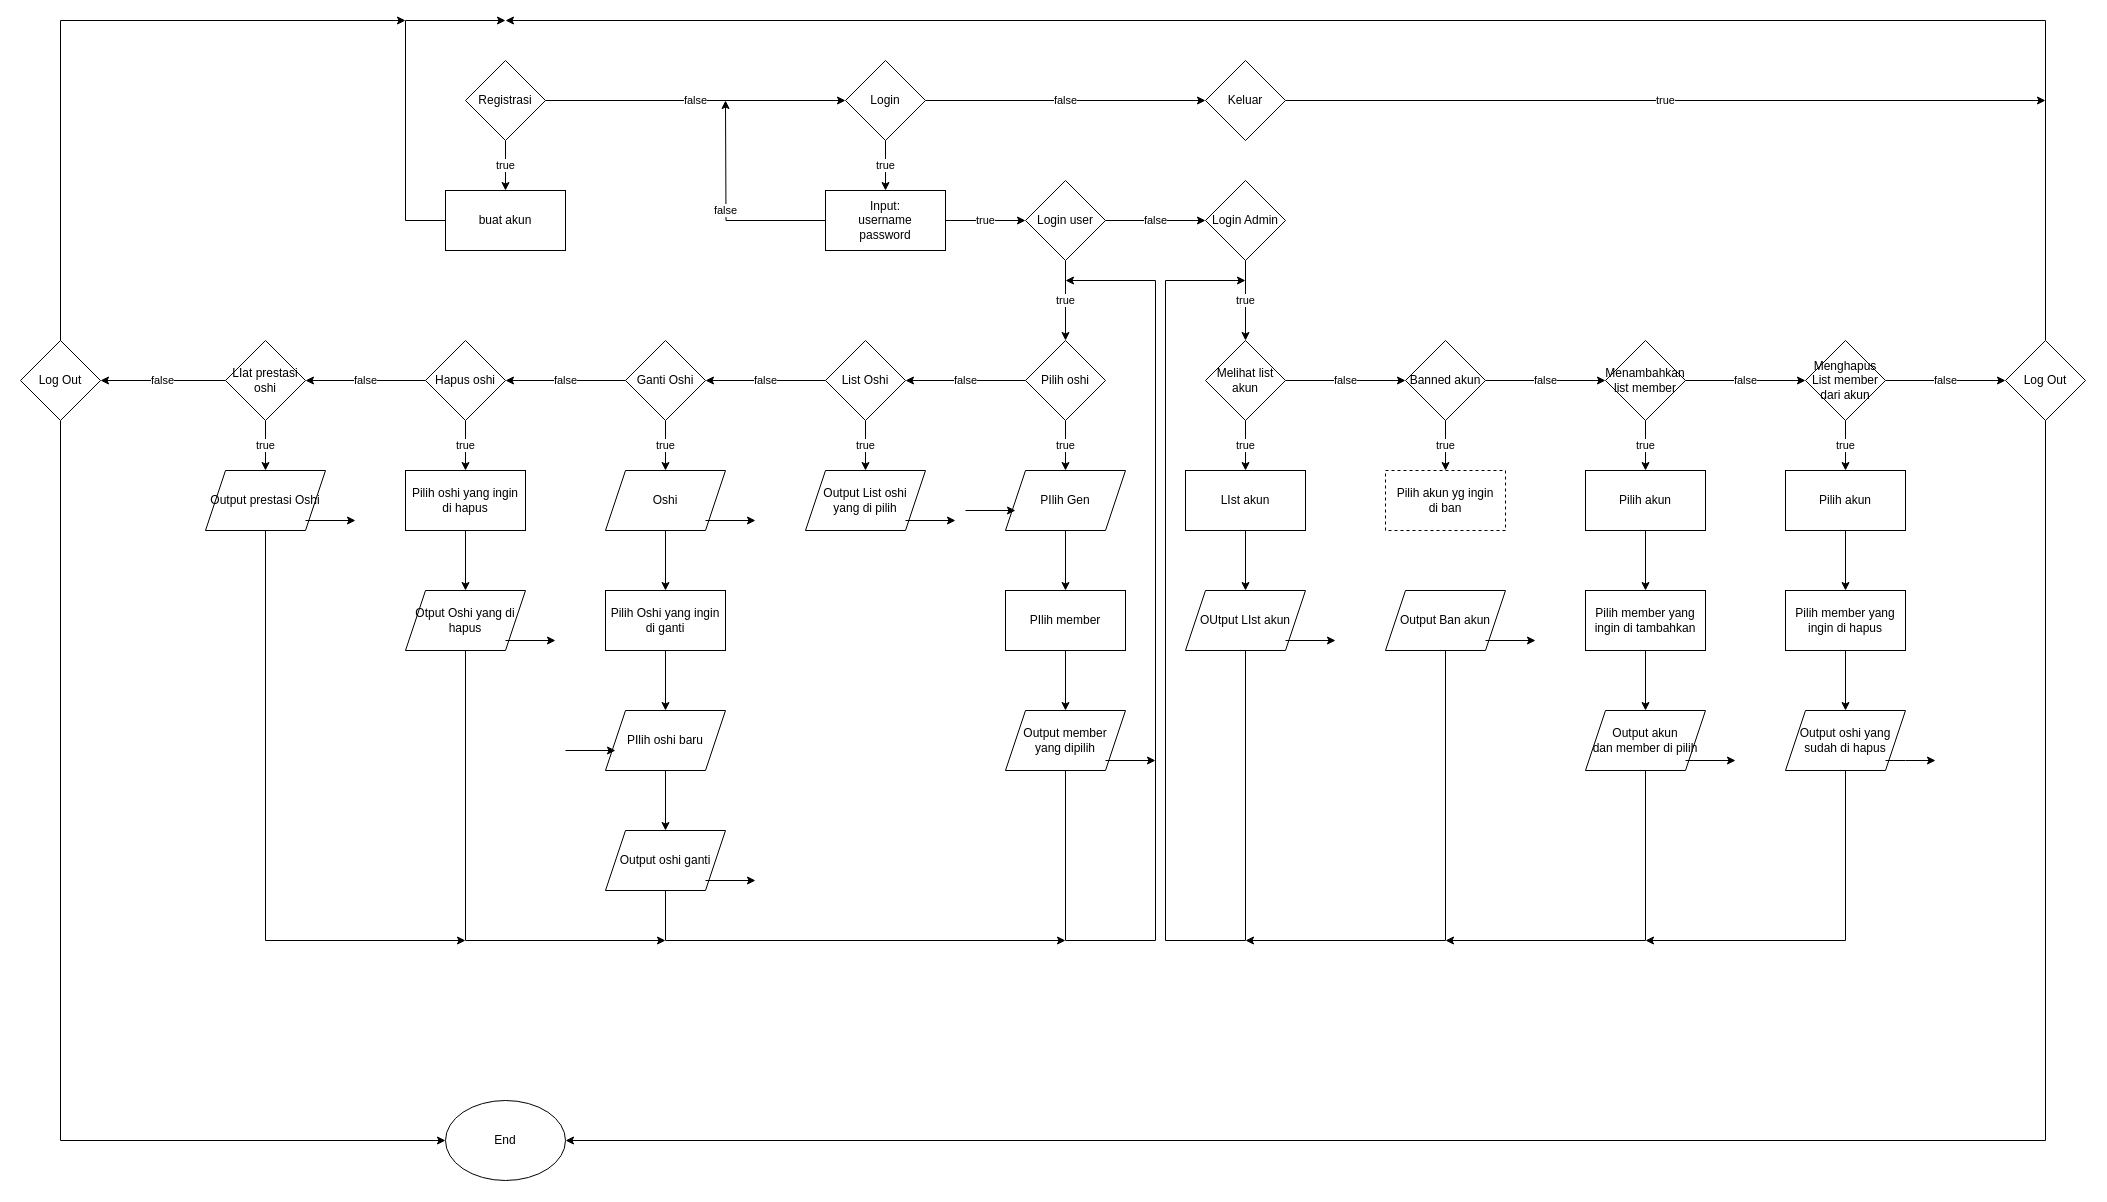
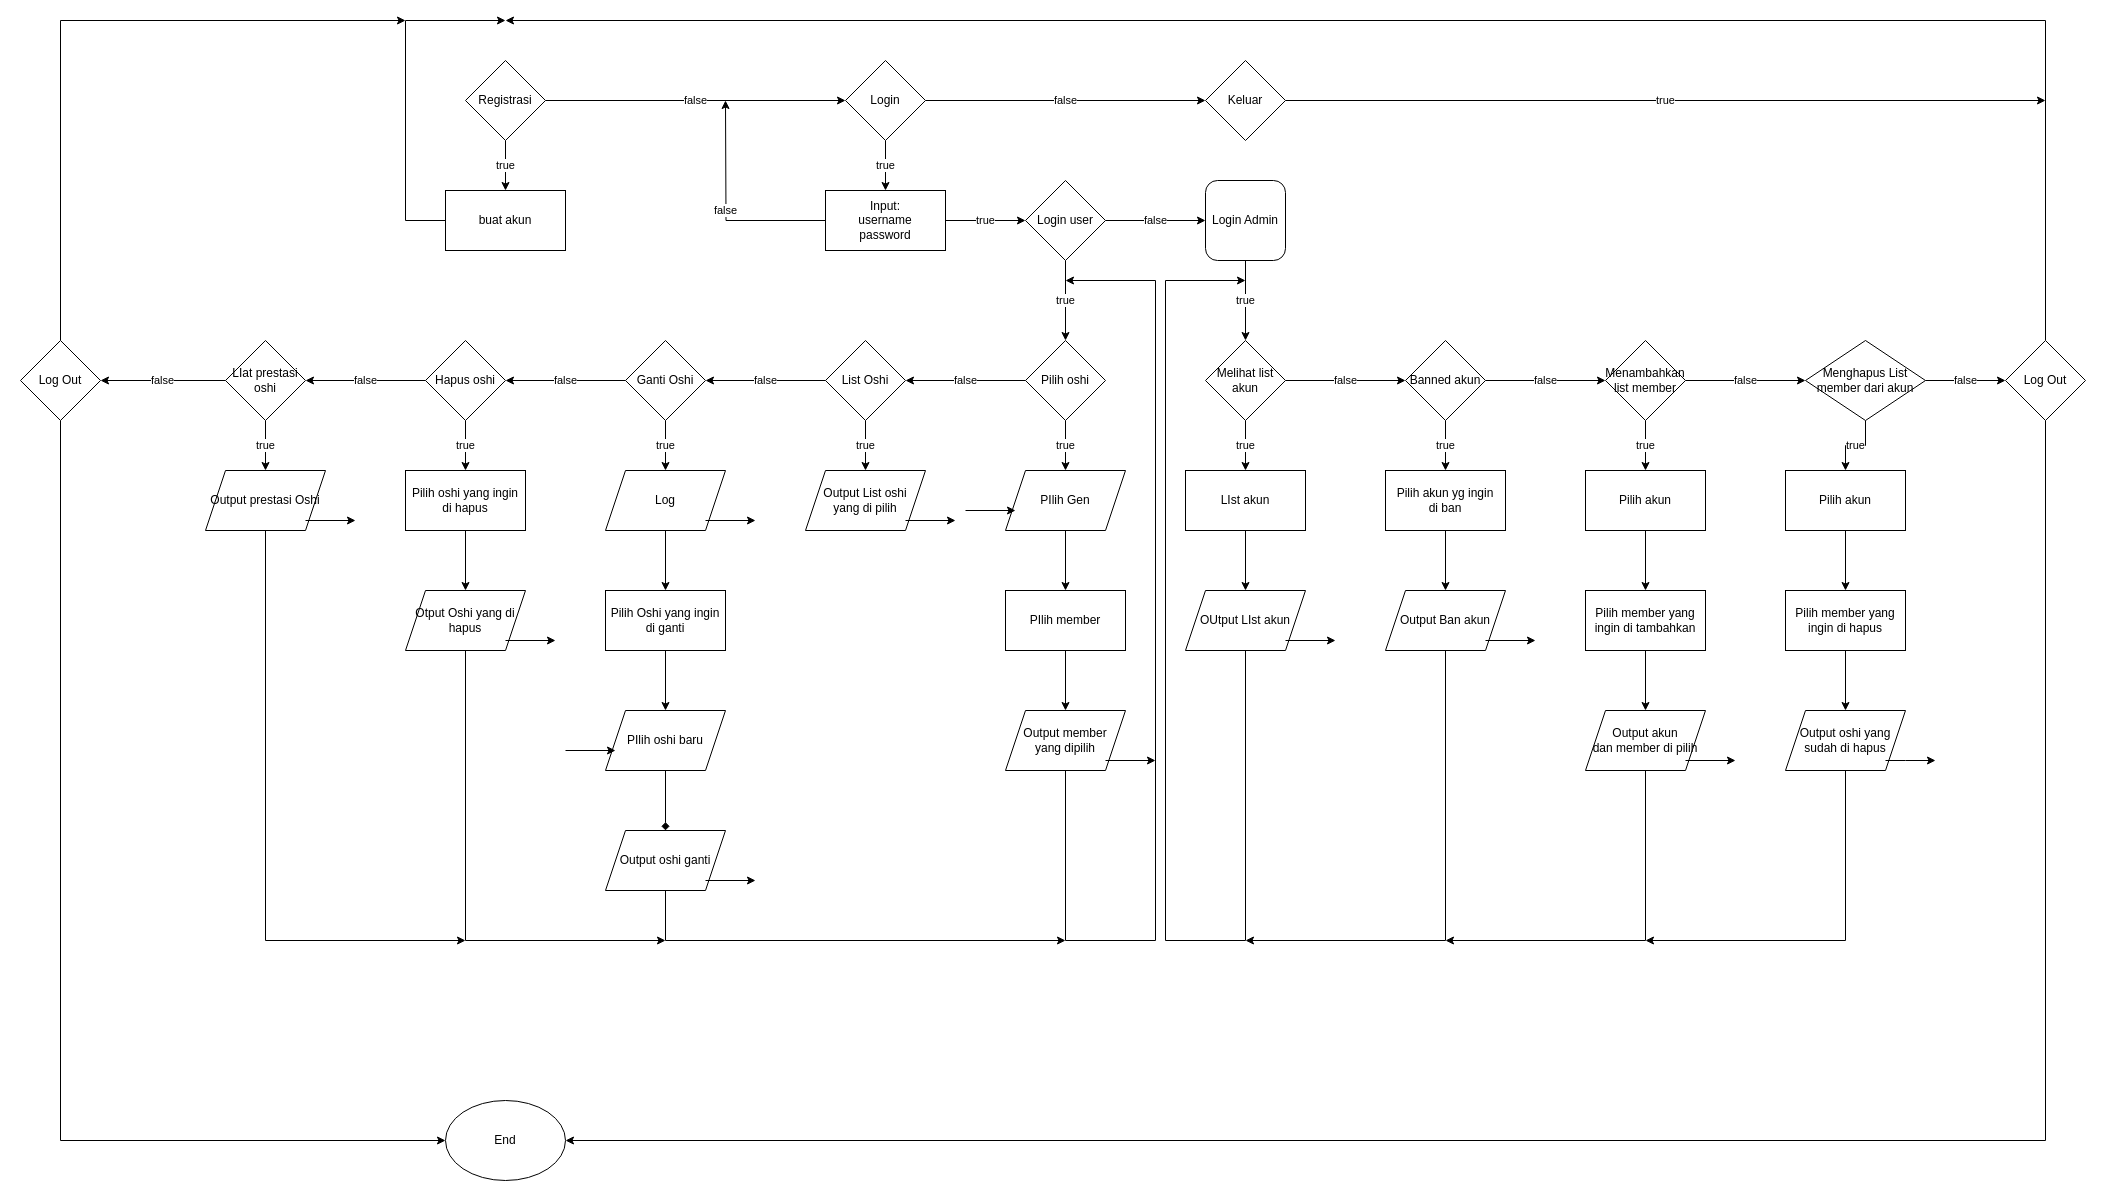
(1246, 221) -> (1246, 221)
(1846, 381) -> (1866, 381)
(666, 501) -> (666, 501)
(1446, 501) -> (1446, 501)
none -> (1446, 557)
(666, 822) -> (666, 821)
